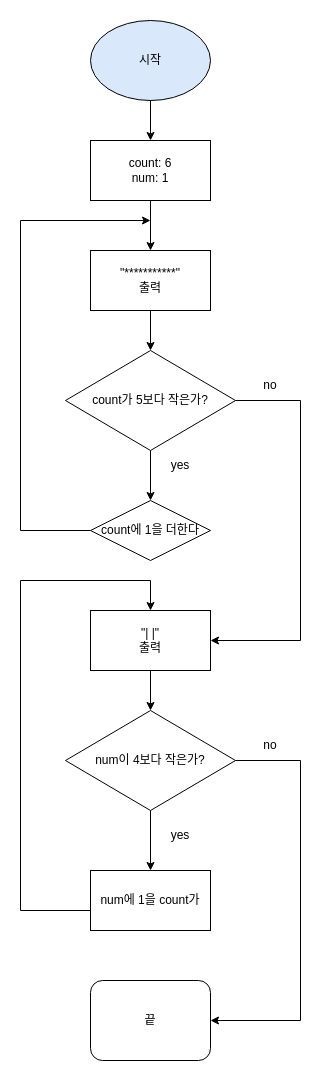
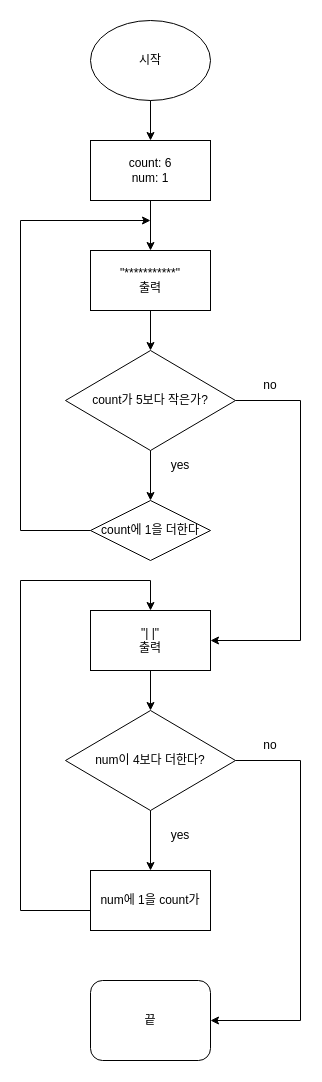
(151, 61) -> (151, 61)
(151, 761) -> (151, 761)
